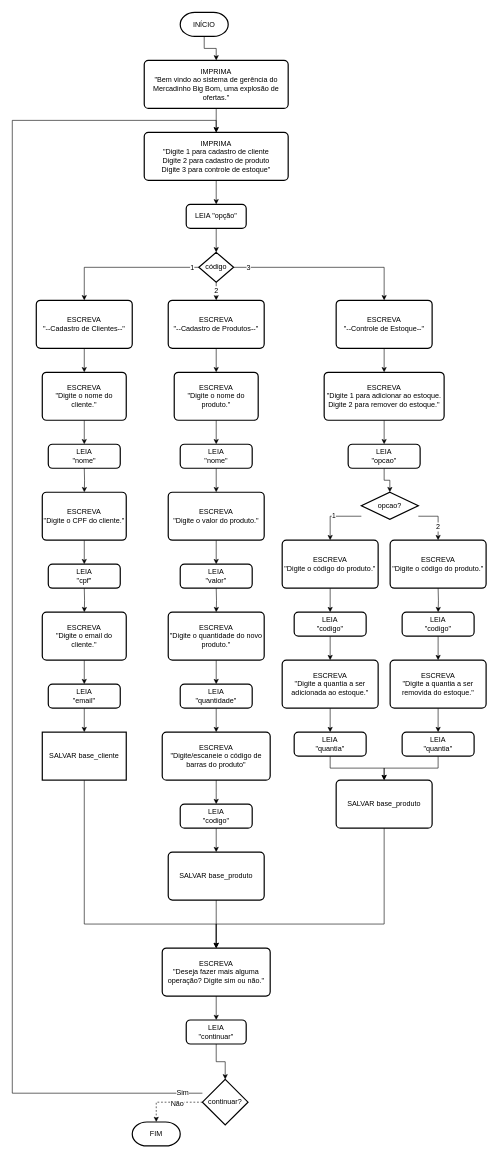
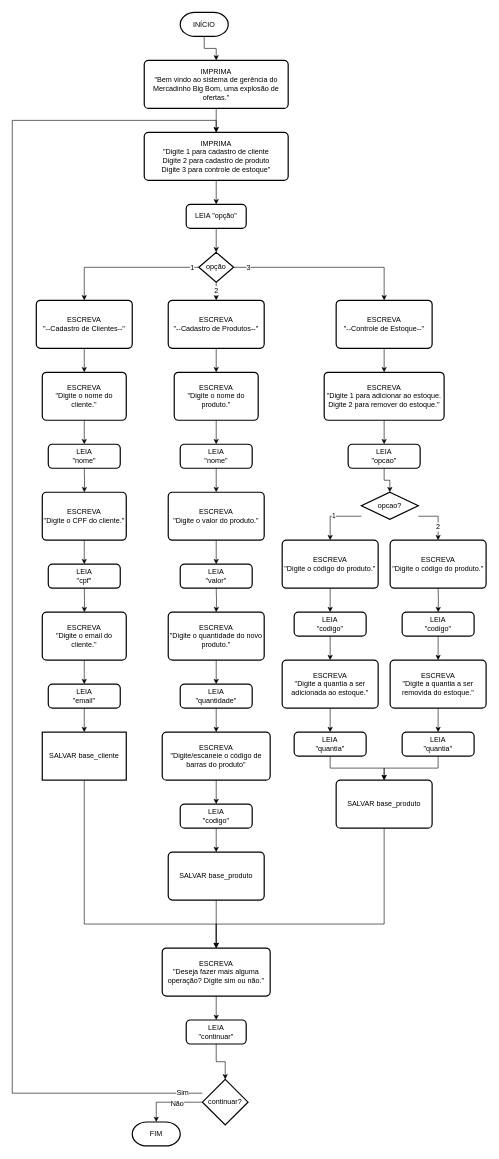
(216, 267) -> (216, 267)
(157, 1103) -> (157, 1103)
